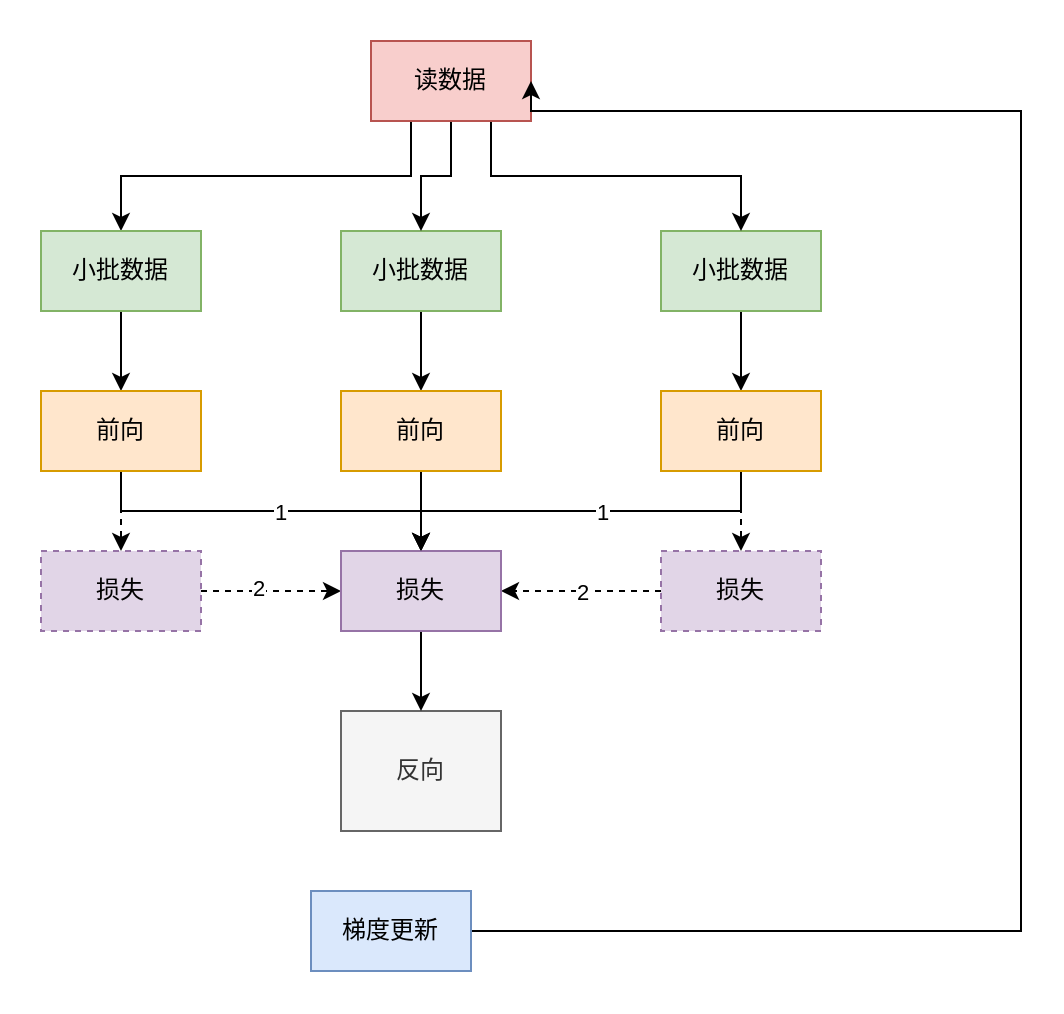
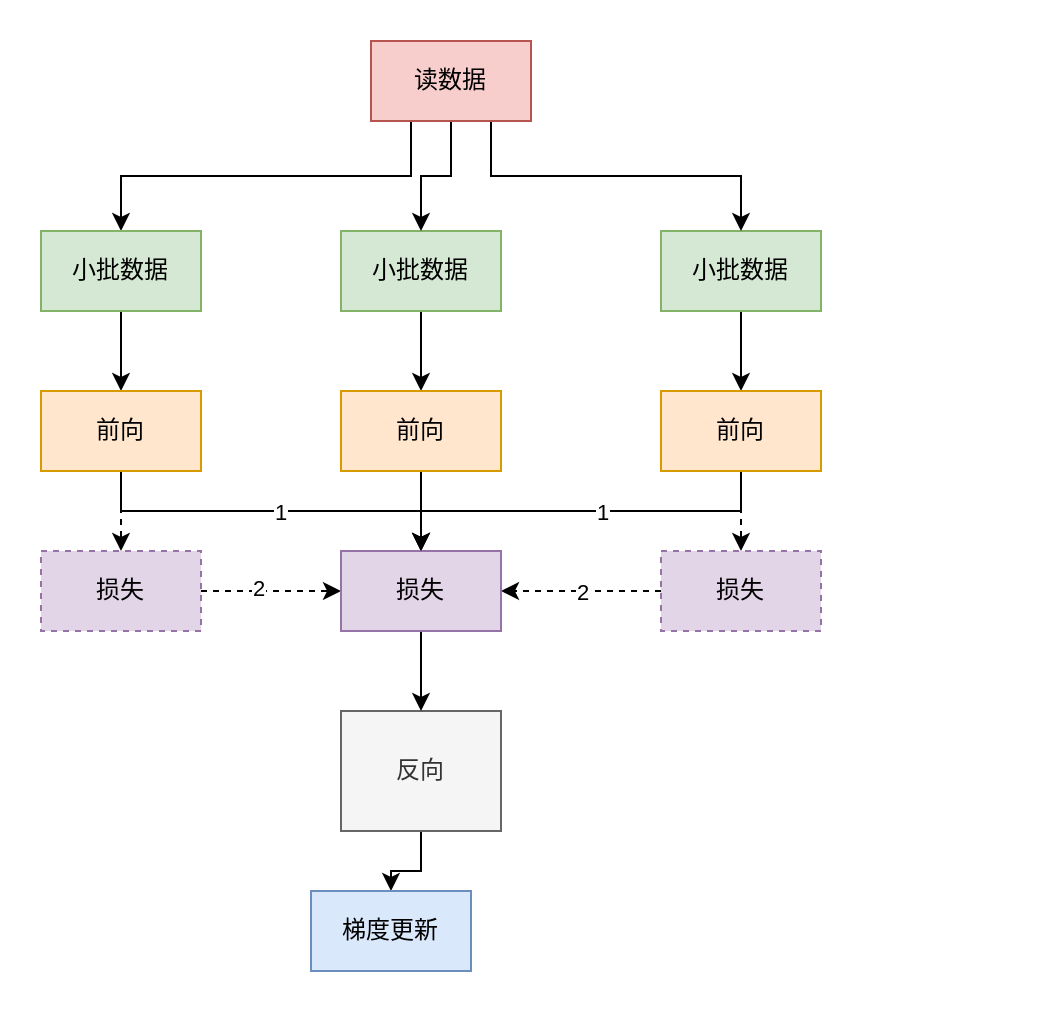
(1021, 543) -> none
none -> (421, 869)
